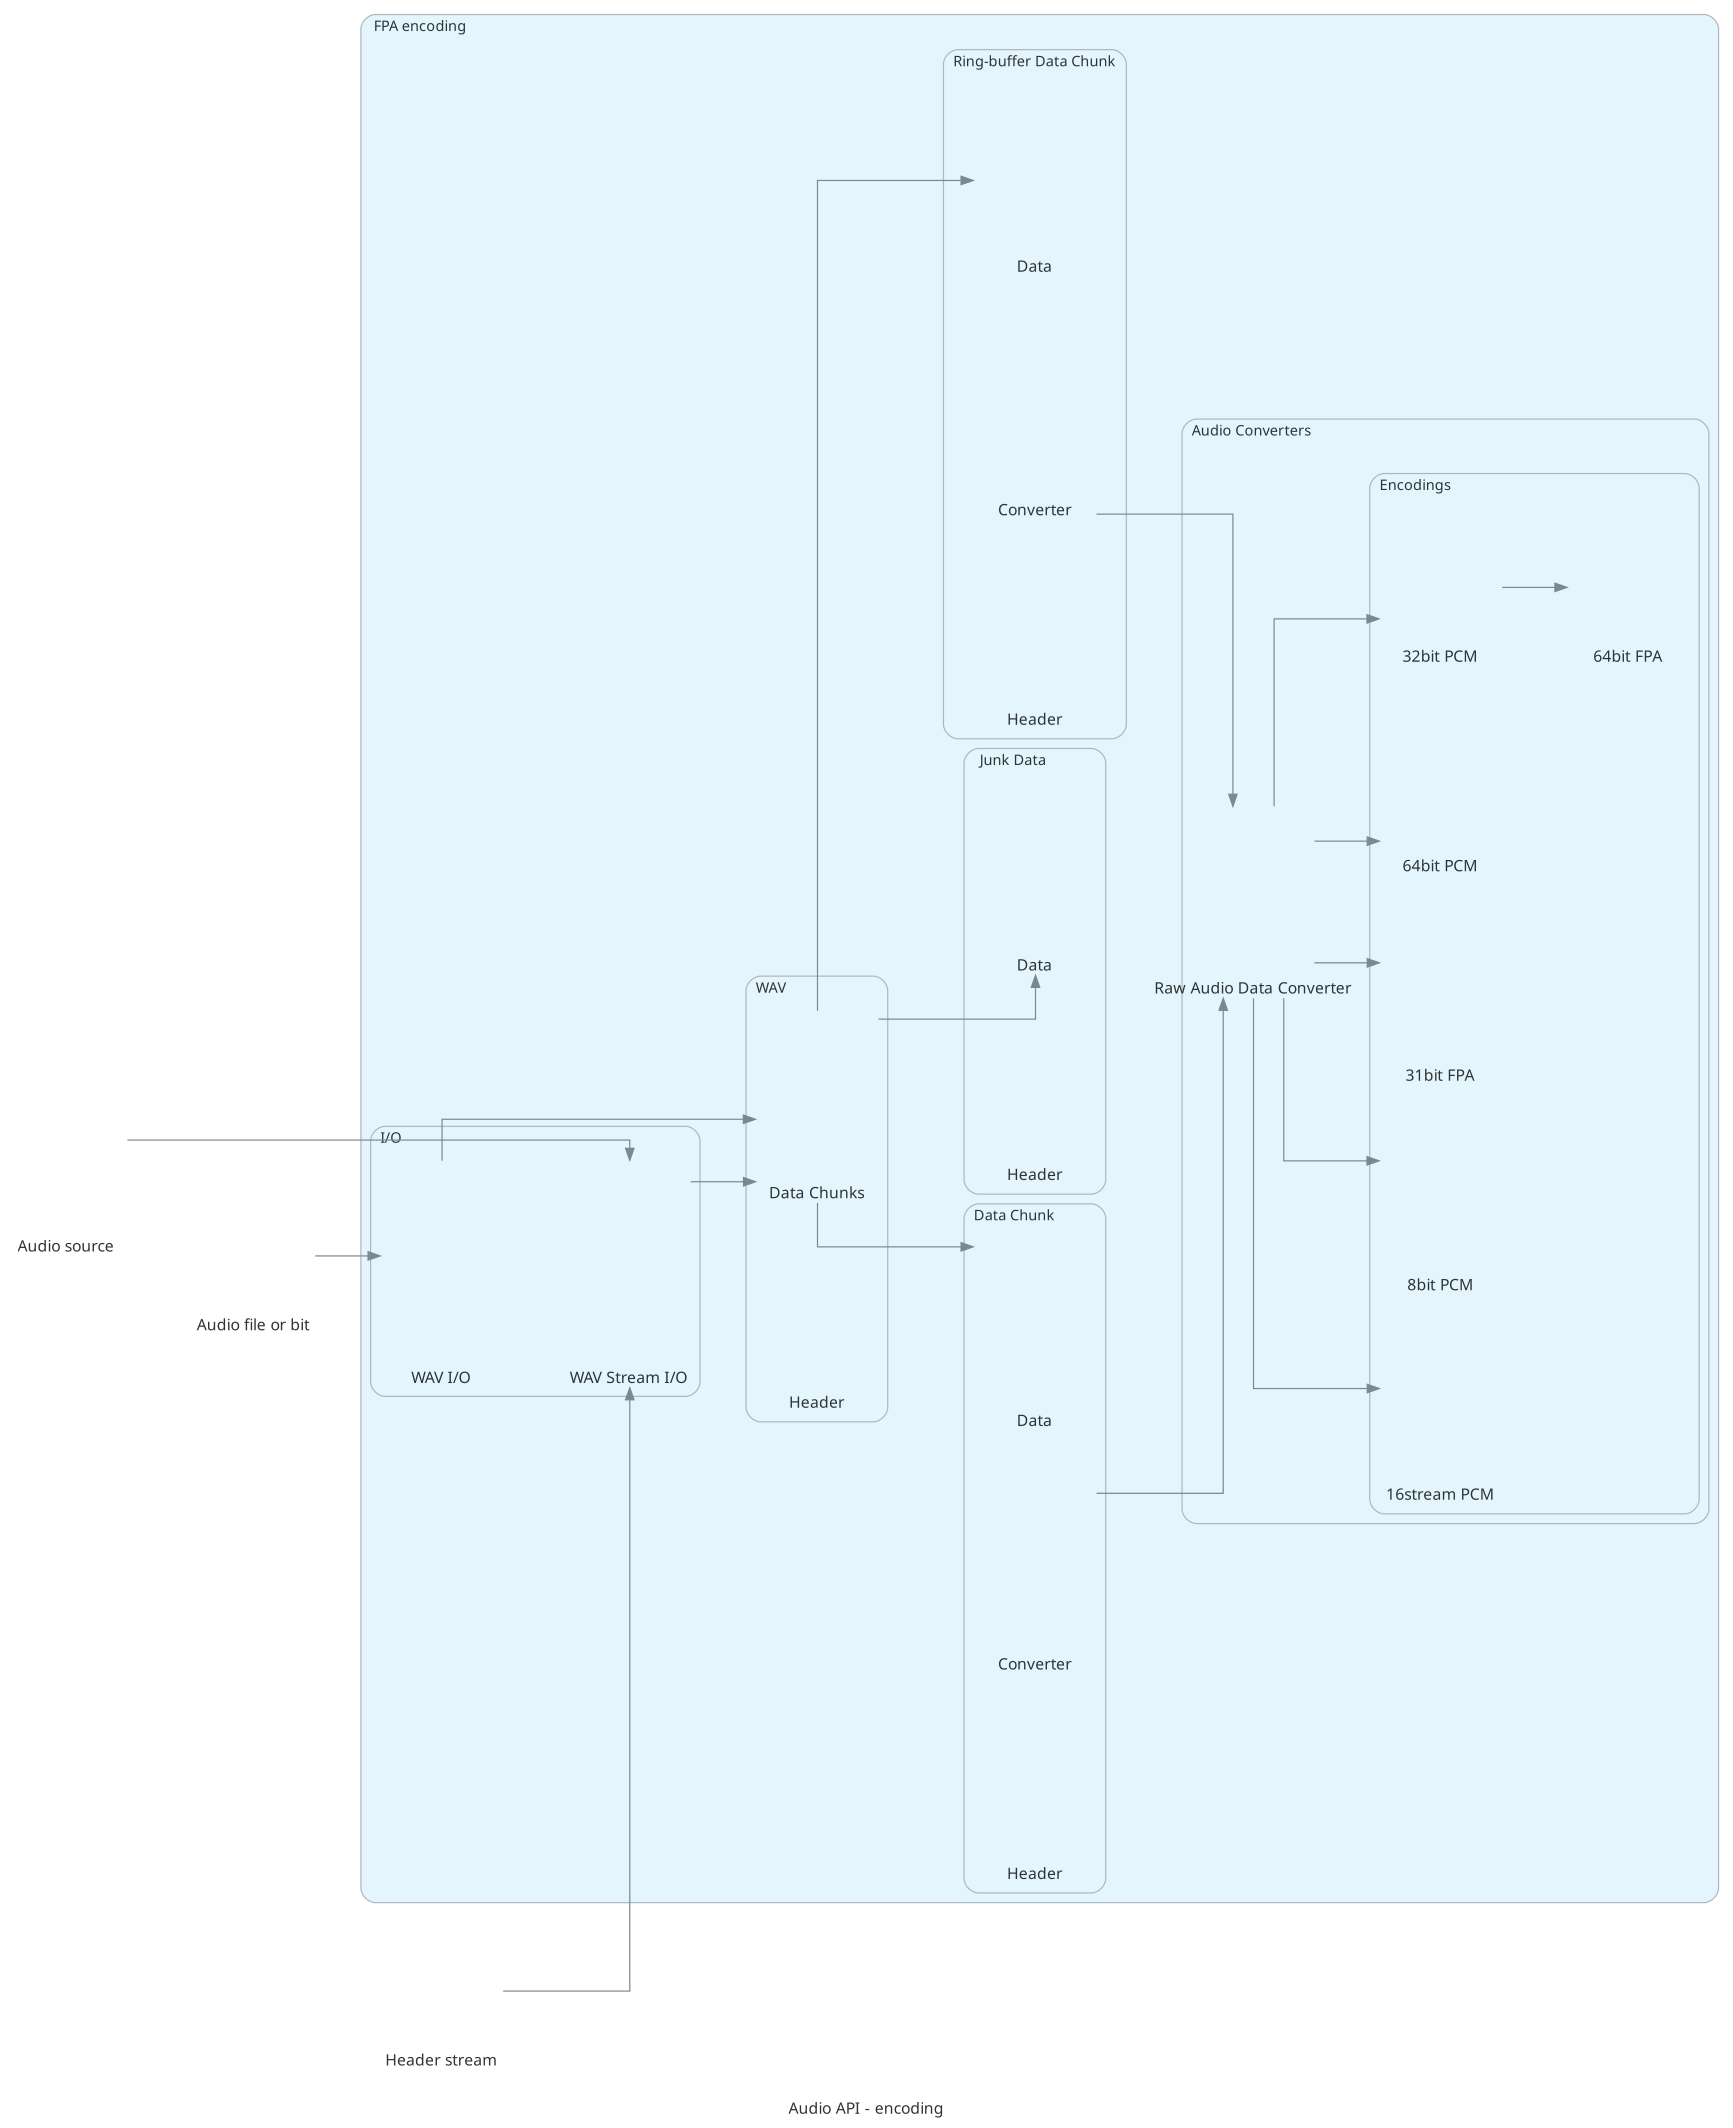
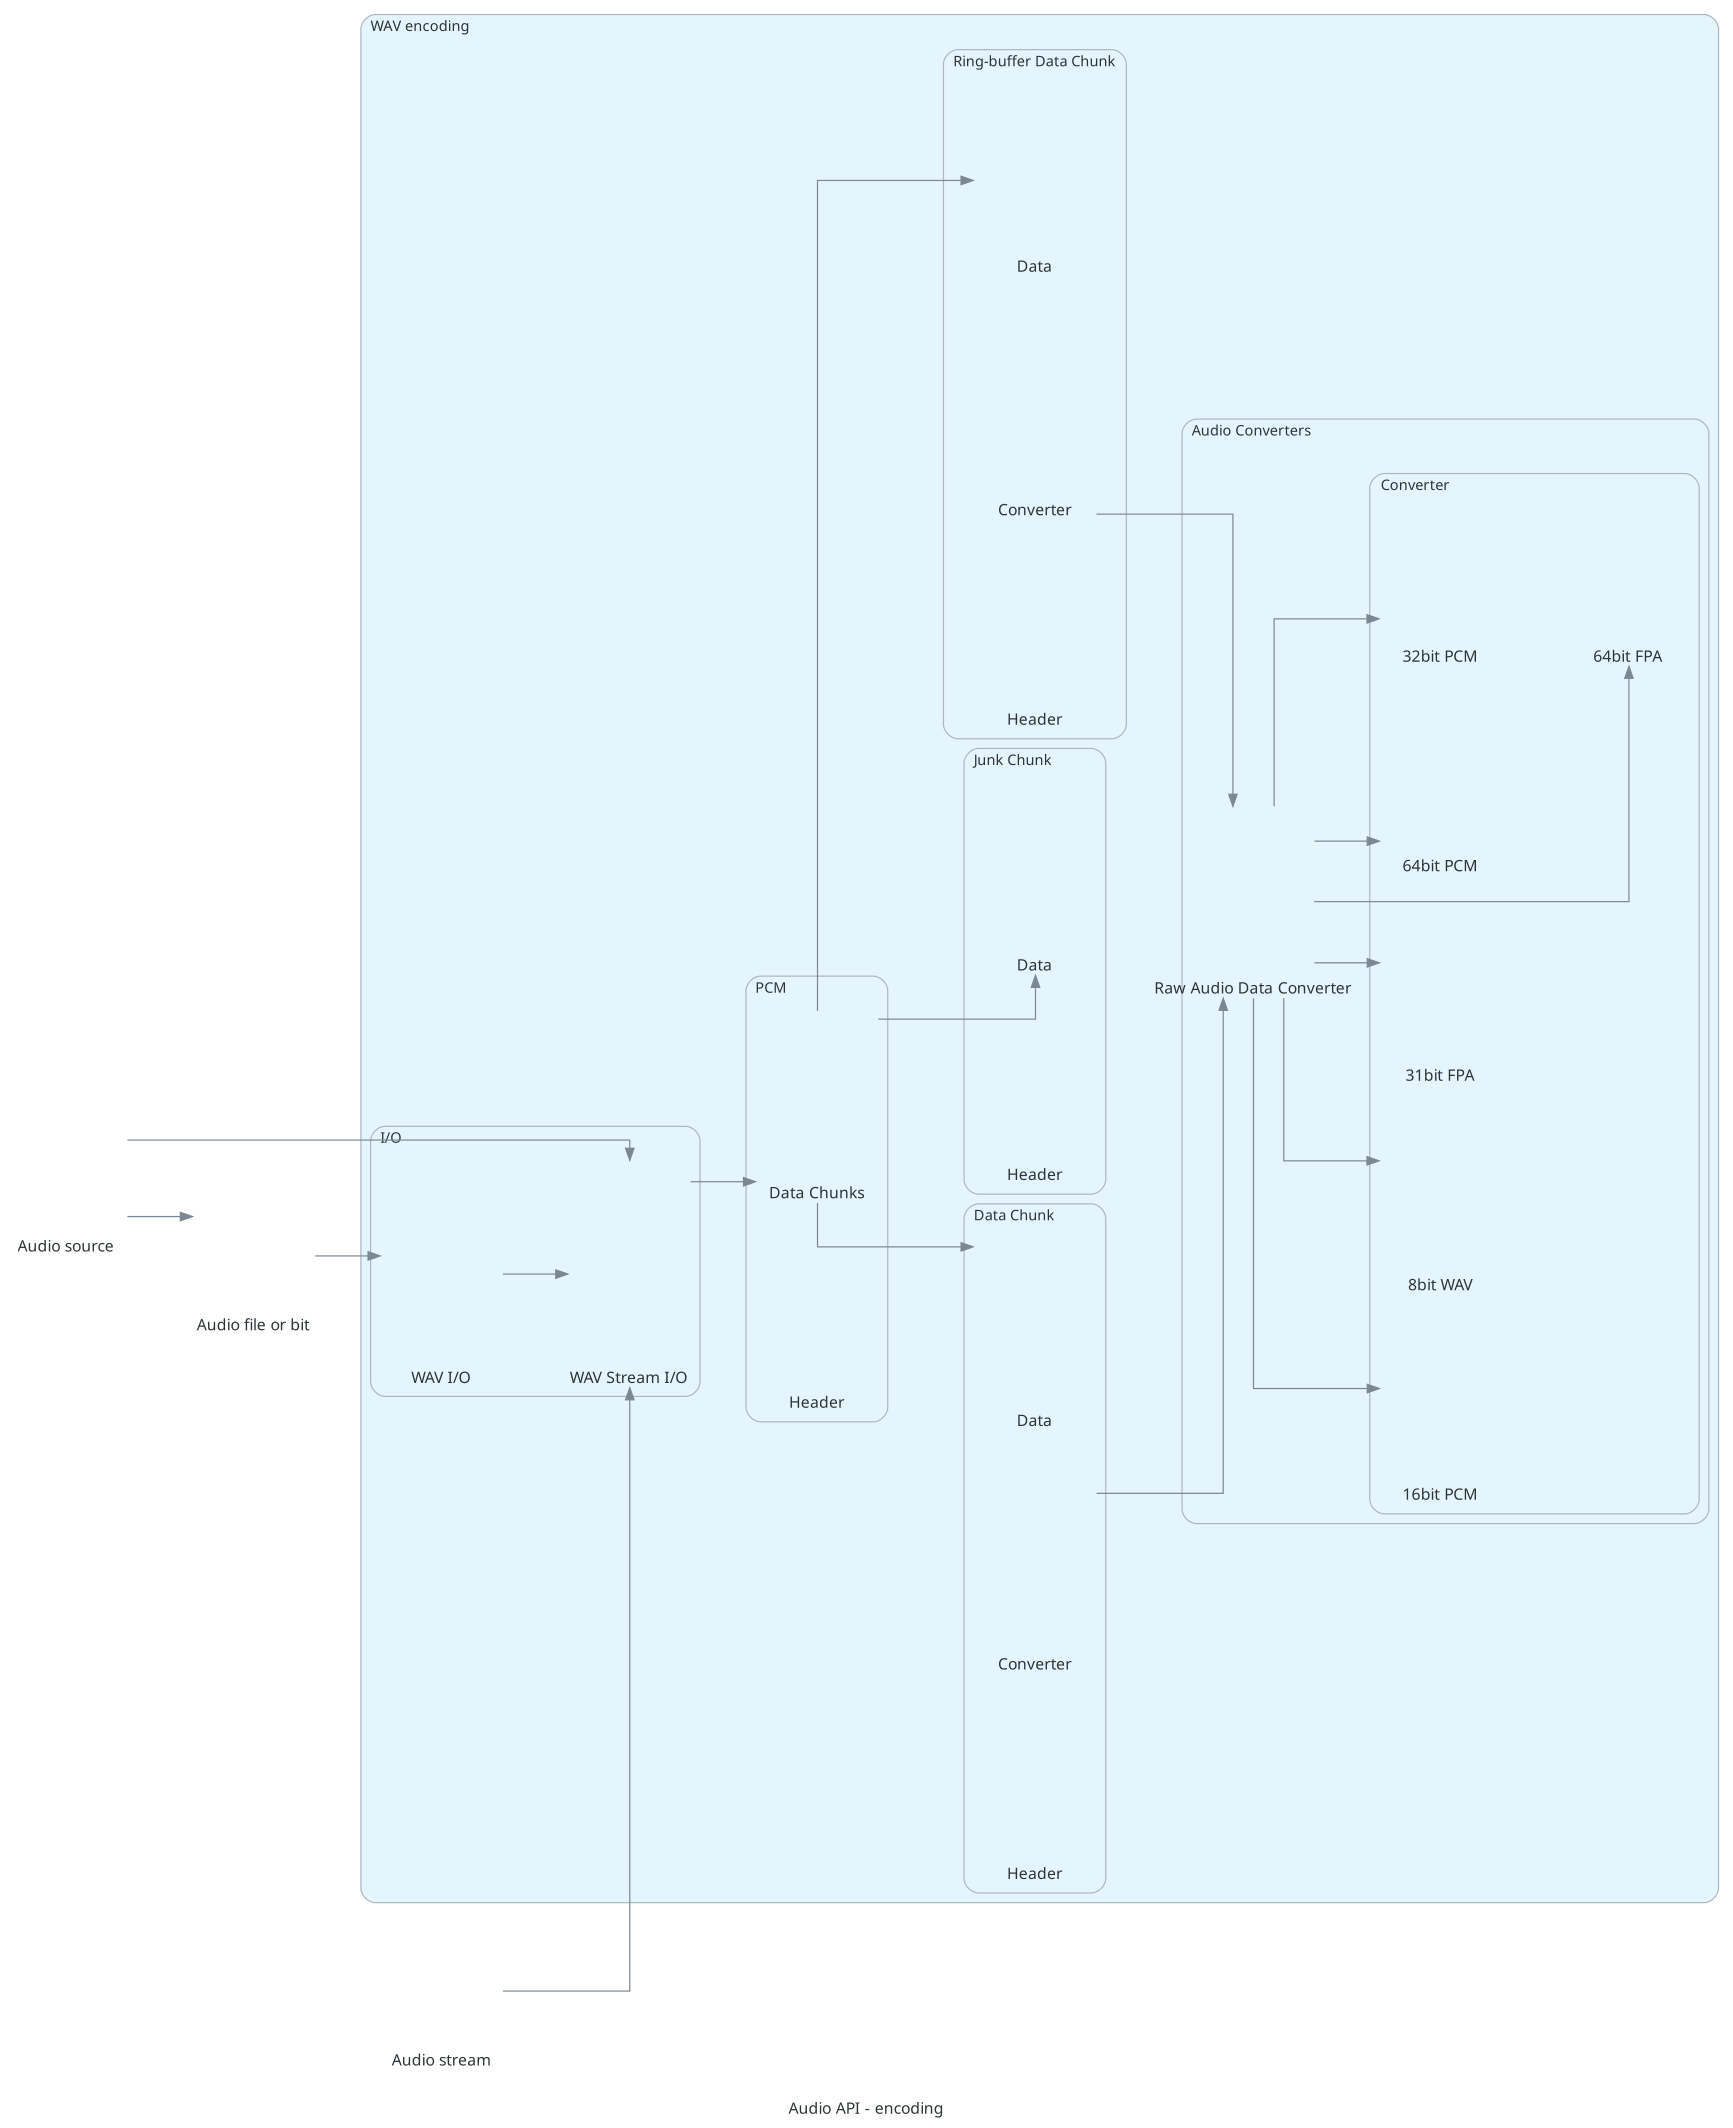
(420, 27) -> (420, 27)
(1416, 486) -> (1416, 486)
(1529, 587) -> (1583, 902)
(1013, 761) -> (1013, 761)
(771, 989) -> (771, 989)
(572, 1119) -> (529, 1274)
(1441, 1216) -> (1441, 1216)
none -> (154, 1217)
(1441, 1425) -> (1441, 1425)
(441, 1991) -> (441, 1991)
